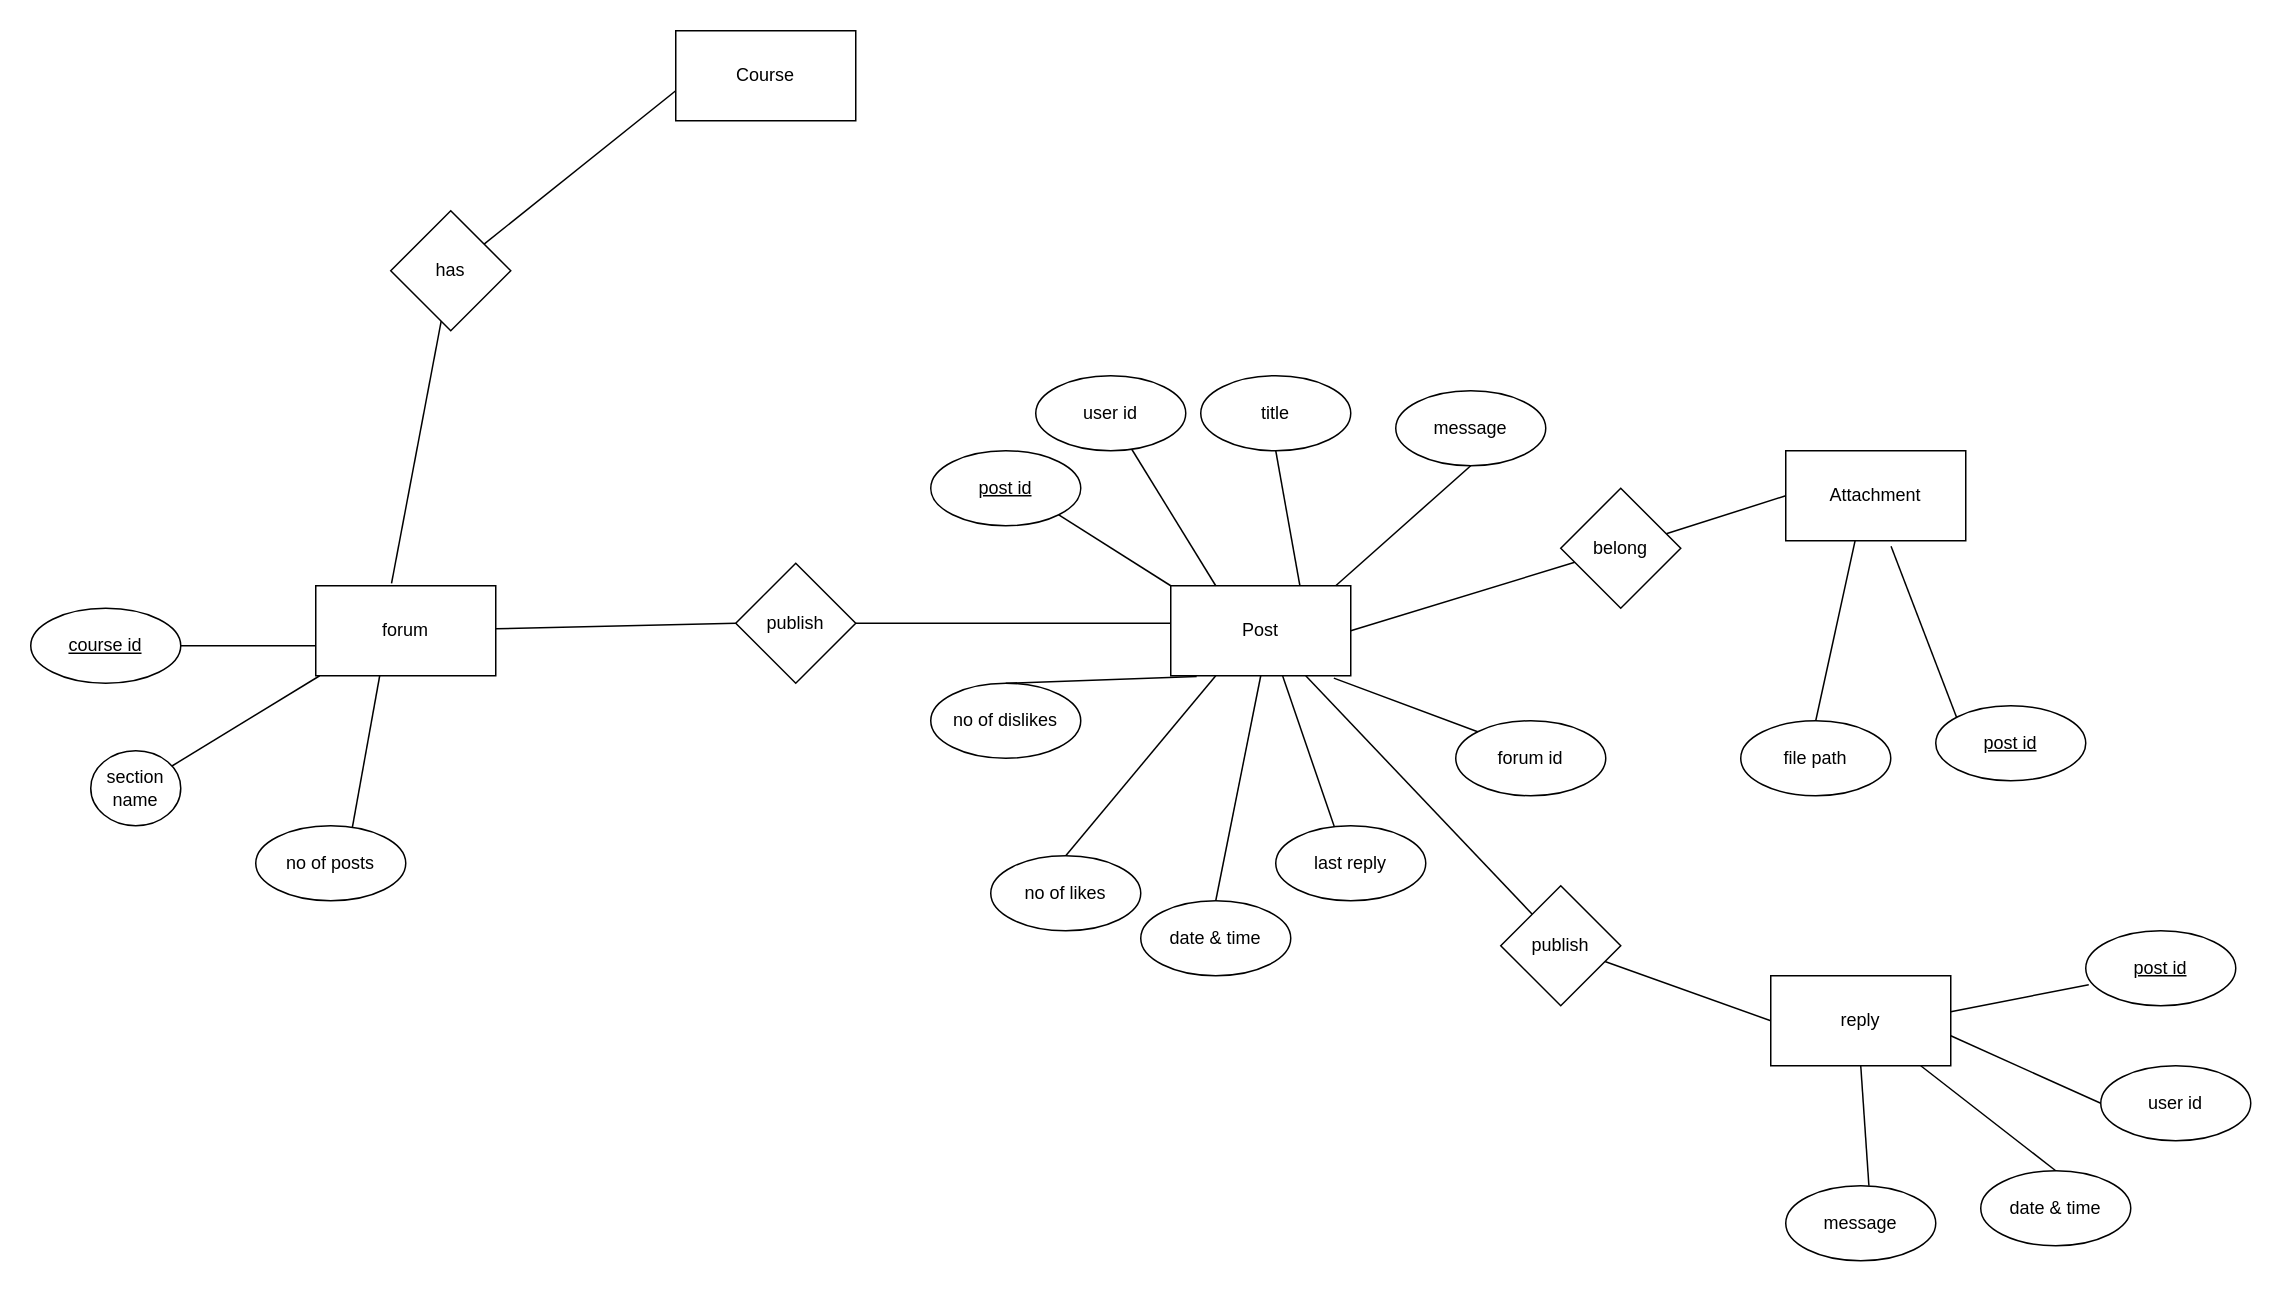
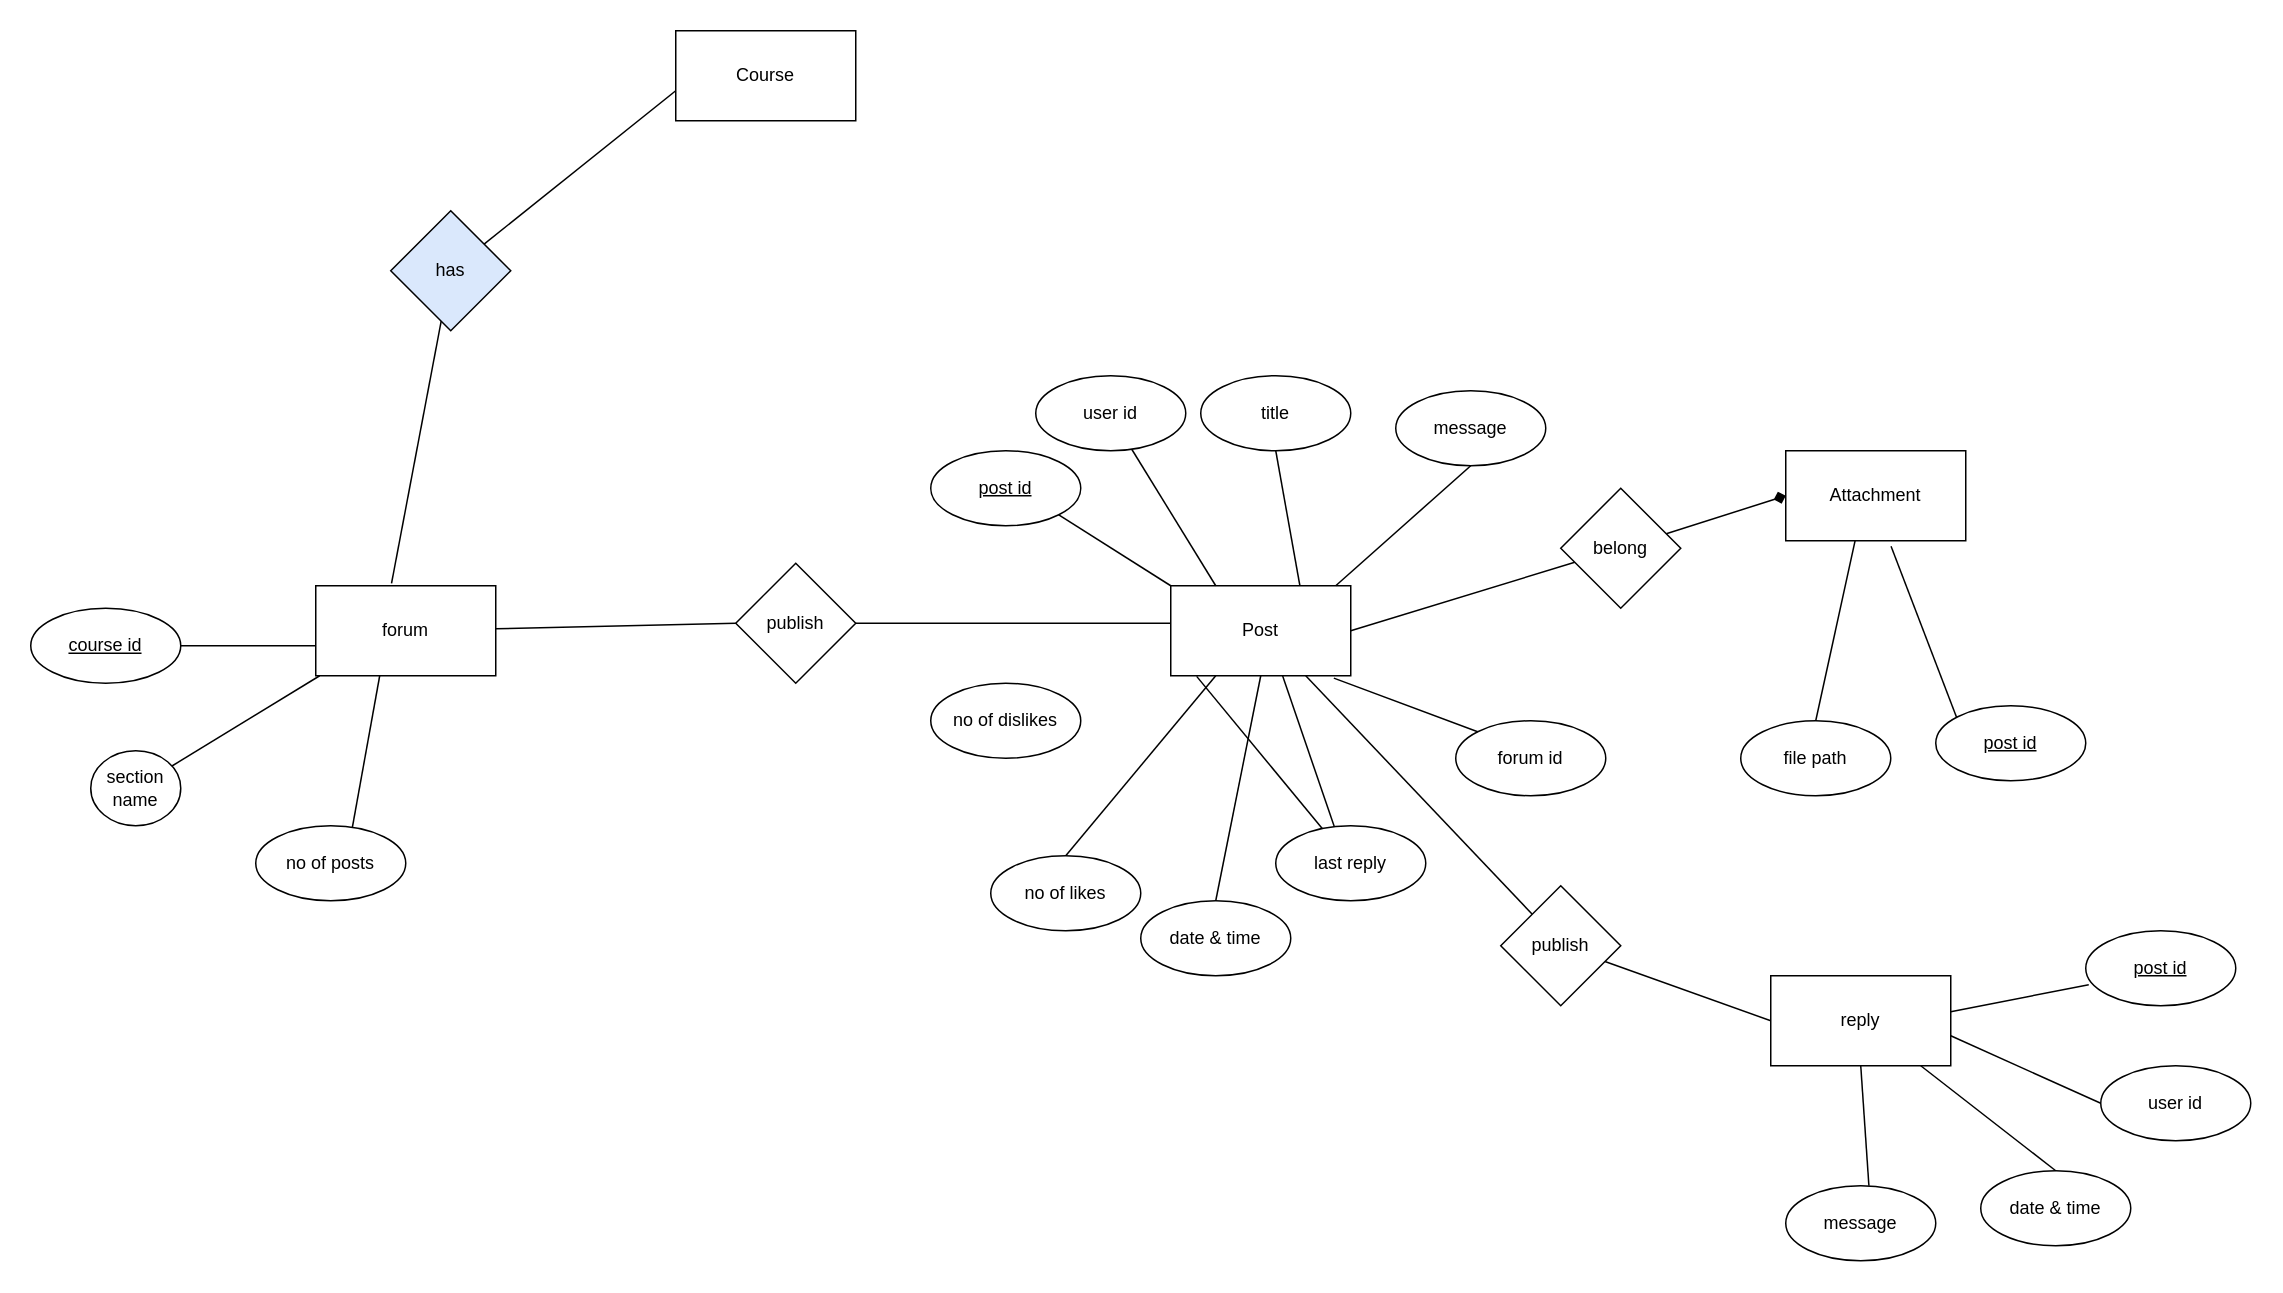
(451, 271) -> (451, 271)
(1780, 498) -> (1774, 500)
(1103, 680) -> (1259, 752)
